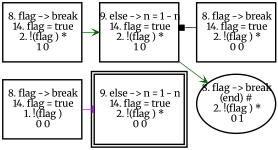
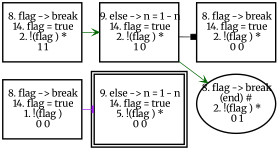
(191, 28) -> (184, 37)
(42, 32) -> (42, 32)
(139, 109) -> (139, 109)
